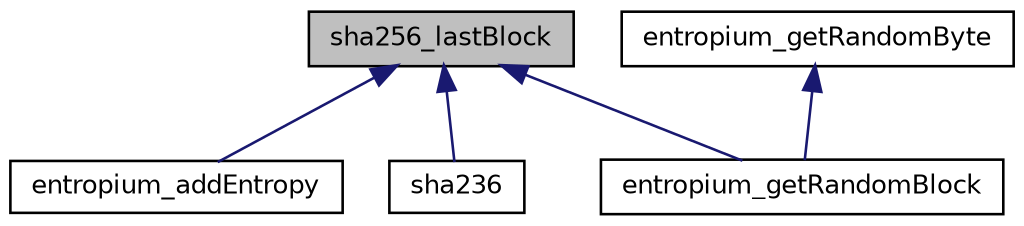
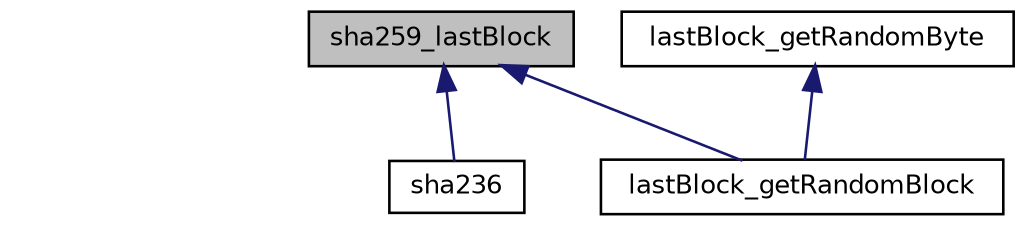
(441, 39) -> (441, 39)
(818, 39) -> (818, 39)
(177, 187) -> none
(802, 187) -> (802, 187)
